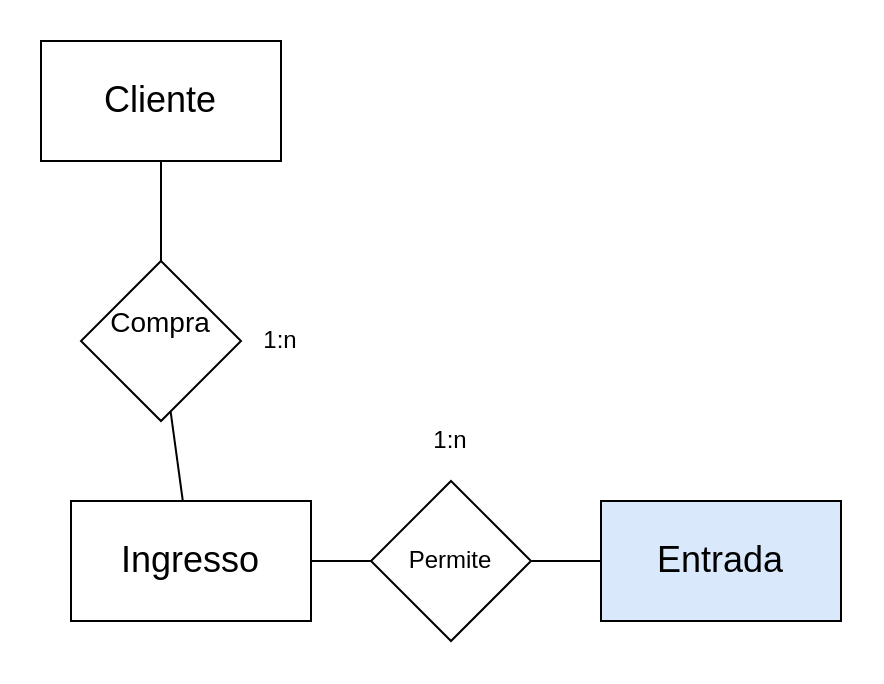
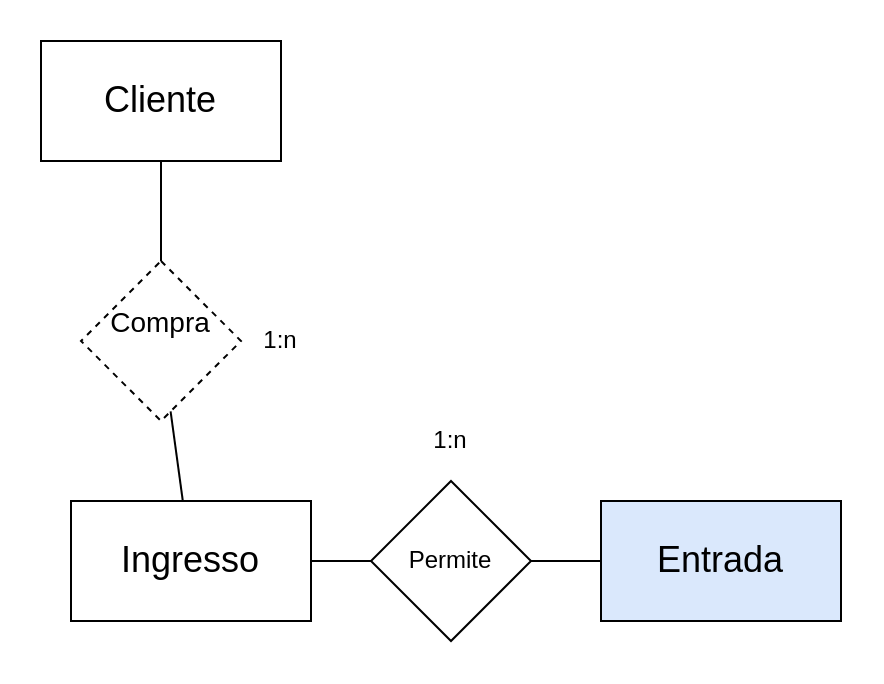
(161, 341) -> (161, 341)
